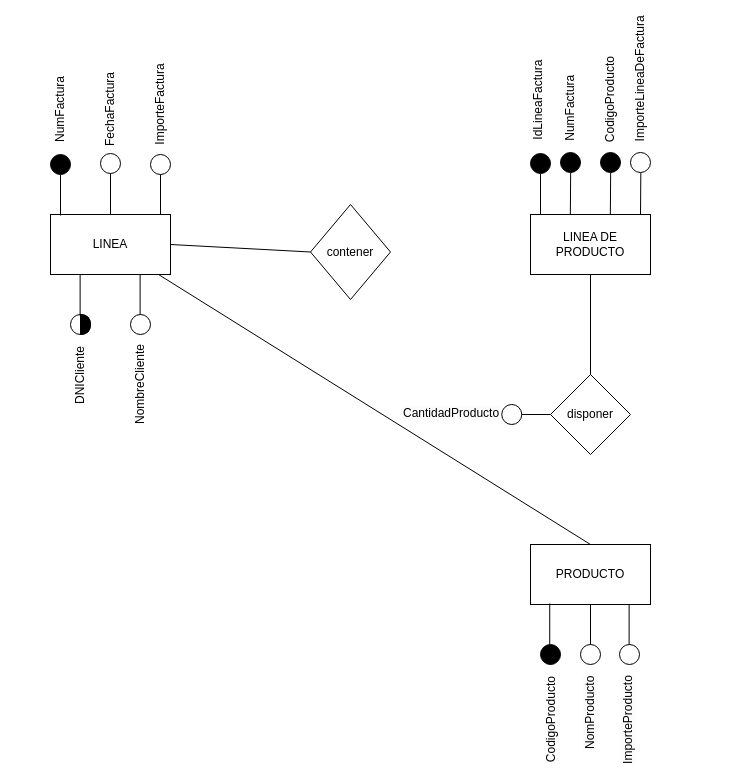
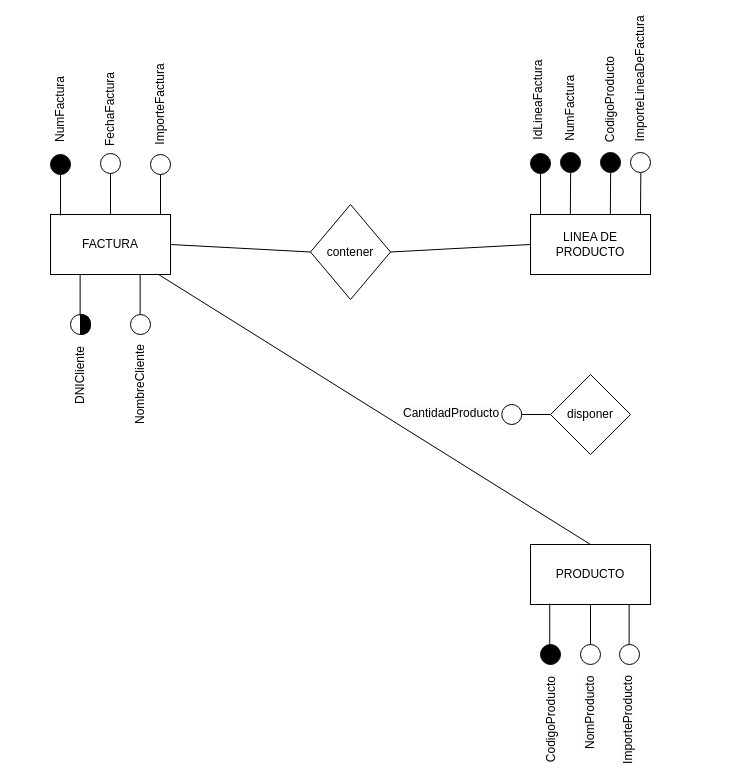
(111, 245) -> (111, 245)
none -> (461, 248)
(591, 325) -> none
